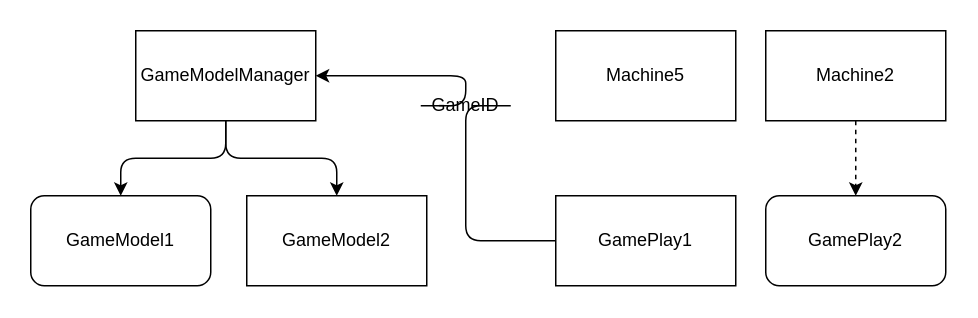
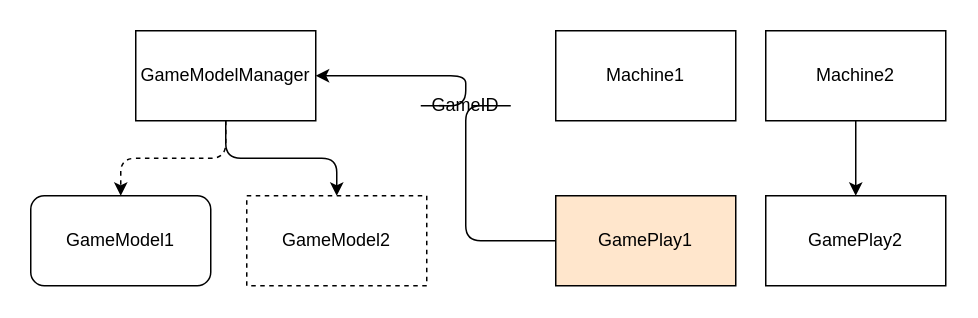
(646, 76) -> (646, 76)
(856, 154) -> (856, 154)
(167, 158) -> (167, 158)
(337, 241) -> (337, 241)
(646, 241) -> (646, 241)
(856, 241) -> (856, 241)
